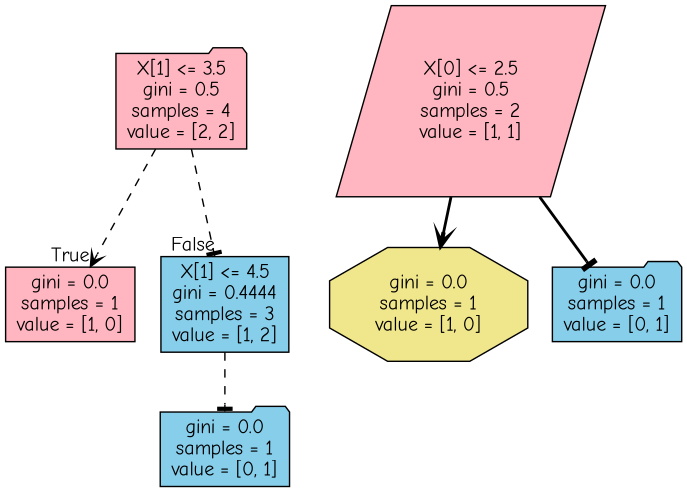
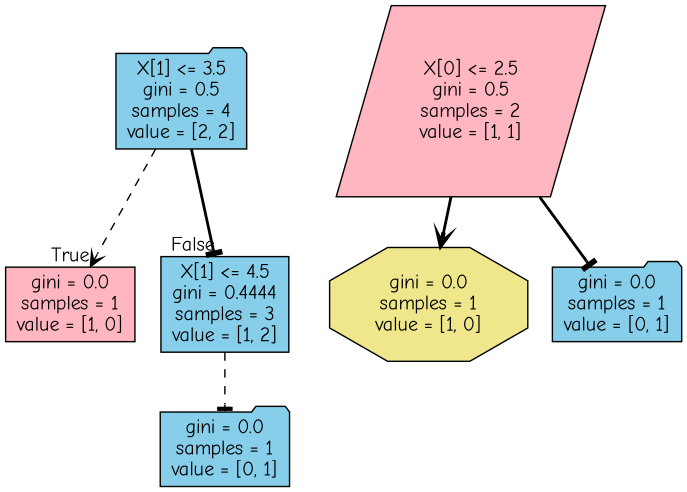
(181, 101) -> (181, 101)
(202, 199) -> (202, 199)
